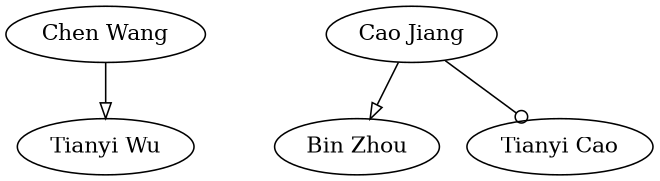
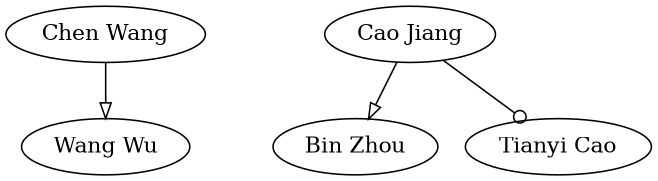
(106, 147) -> (106, 147)
